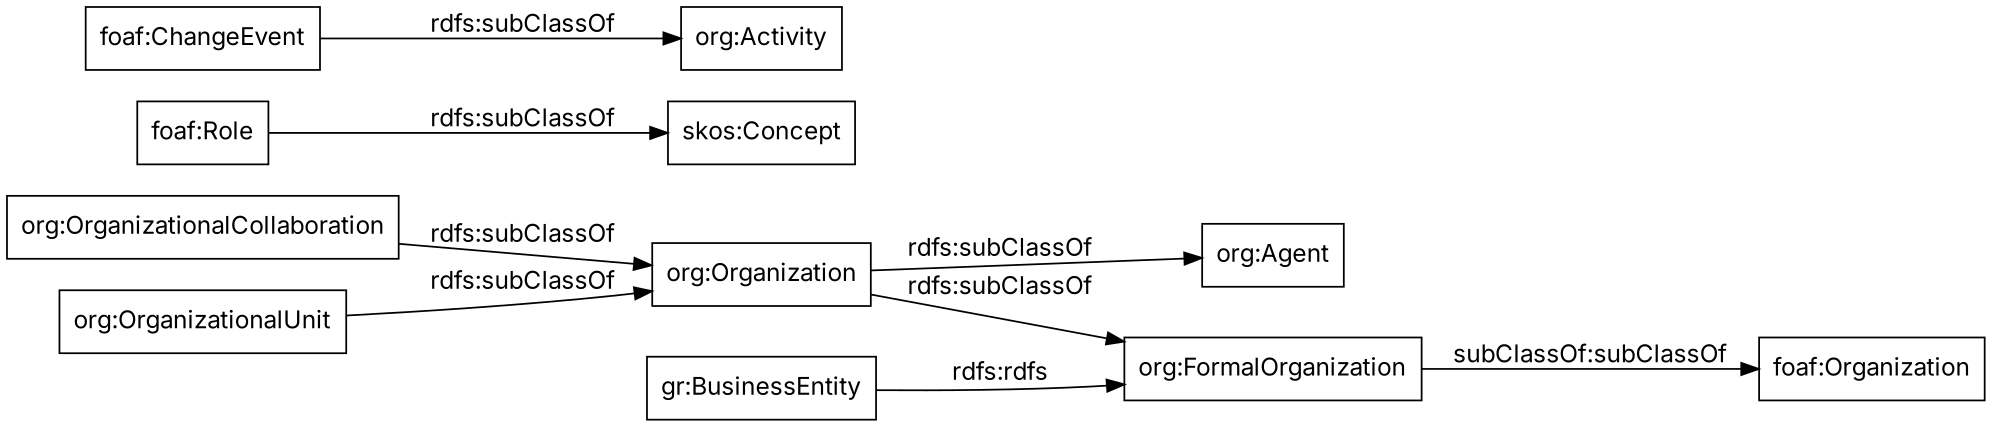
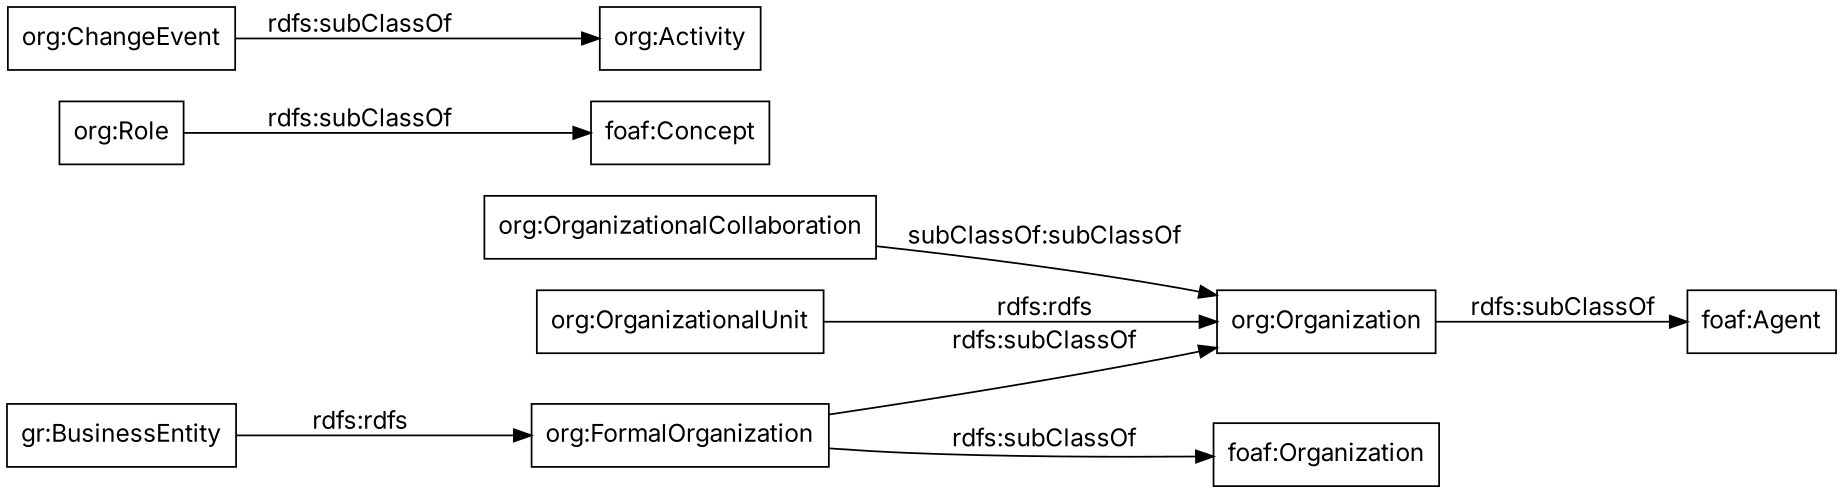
(203, 38) -> (122, 38)
(203, 133) -> (122, 133)
(762, 133) -> (680, 133)
(523, 235) -> (1045, 237)
(1273, 255) -> (1762, 322)
(523, 282) -> (1045, 309)
(989, 316) -> (1014, 385)
(1590, 356) -> (1045, 440)
